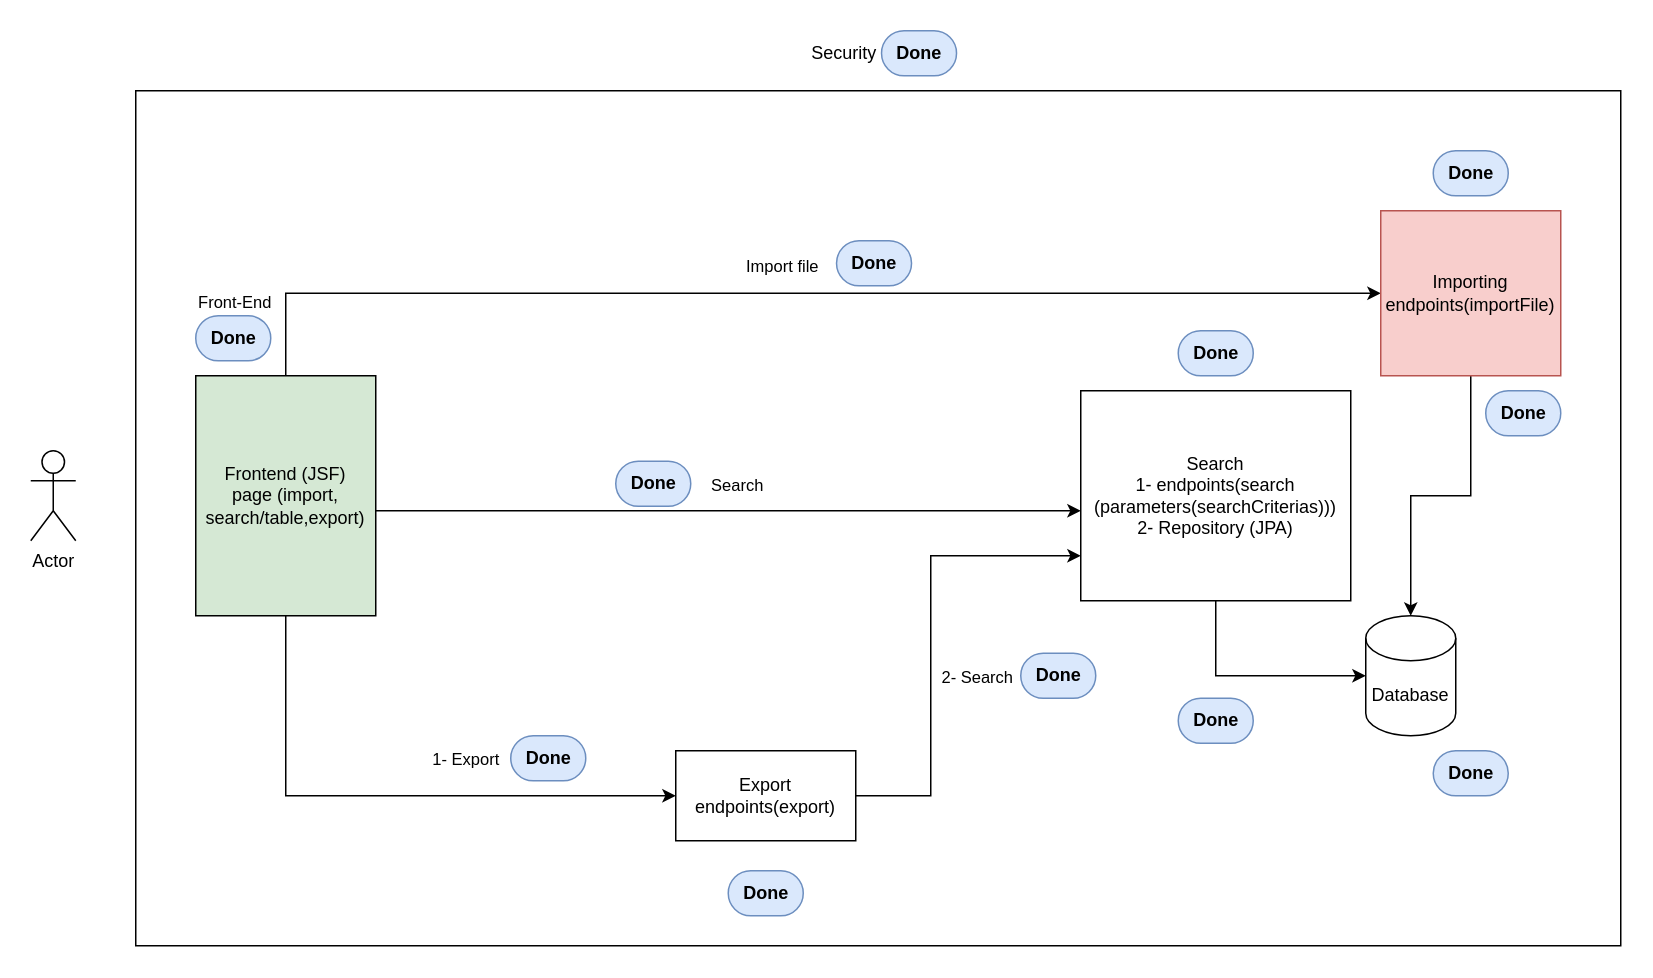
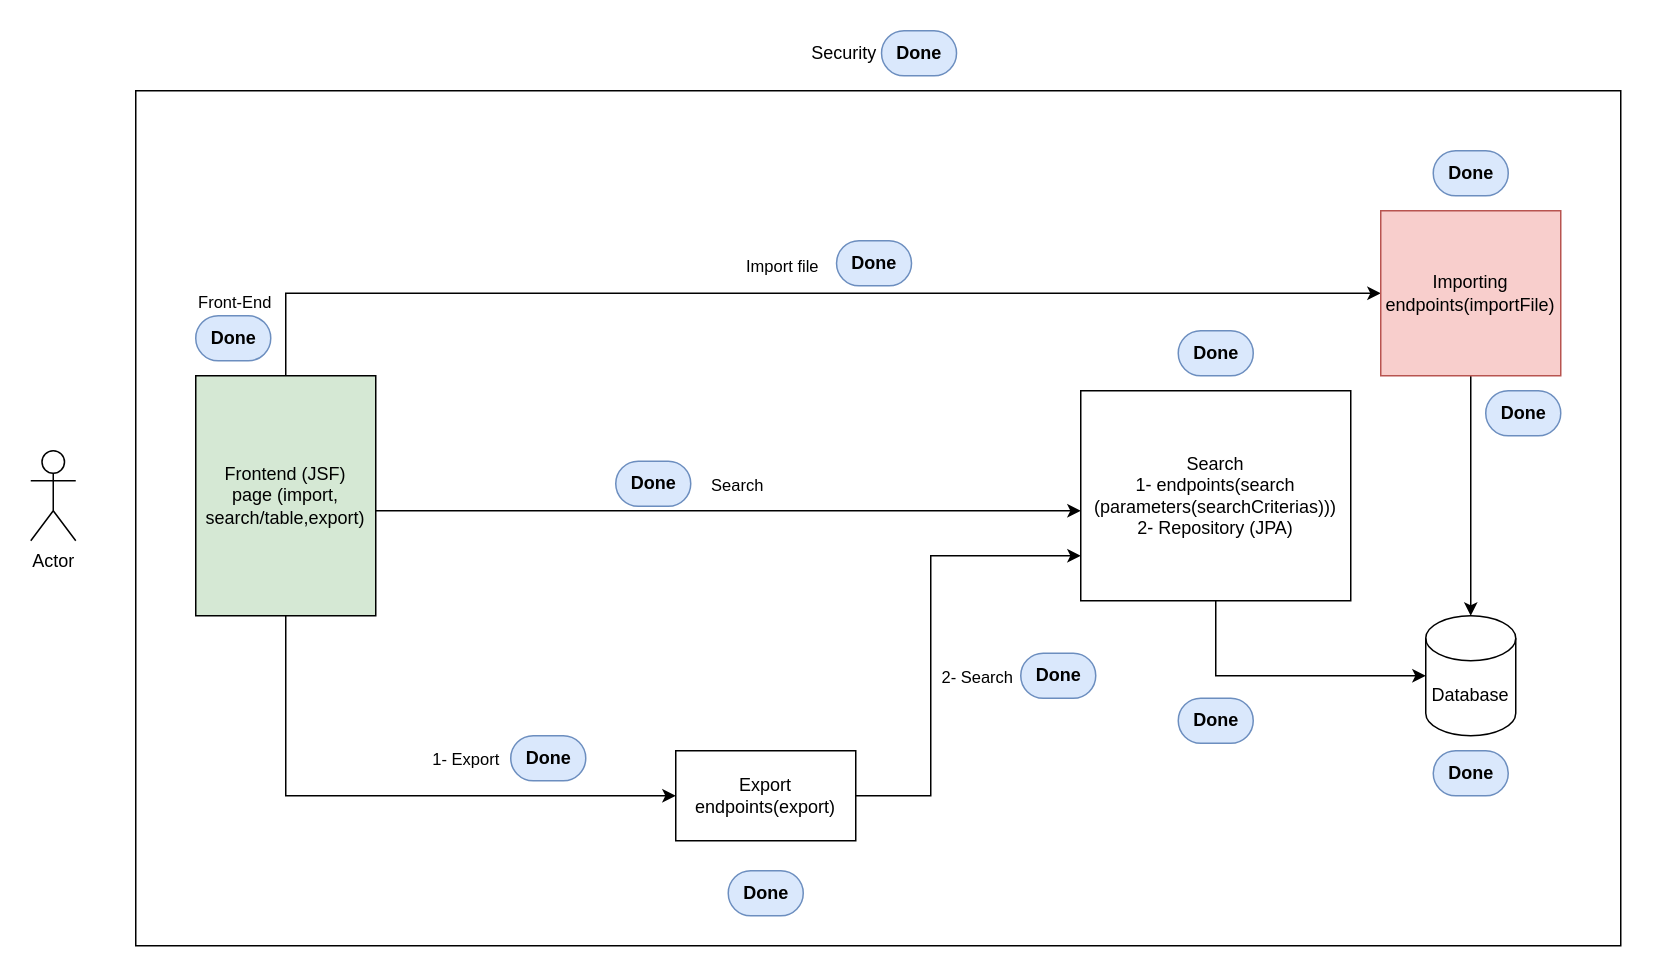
(1411, 676) -> (1471, 676)
